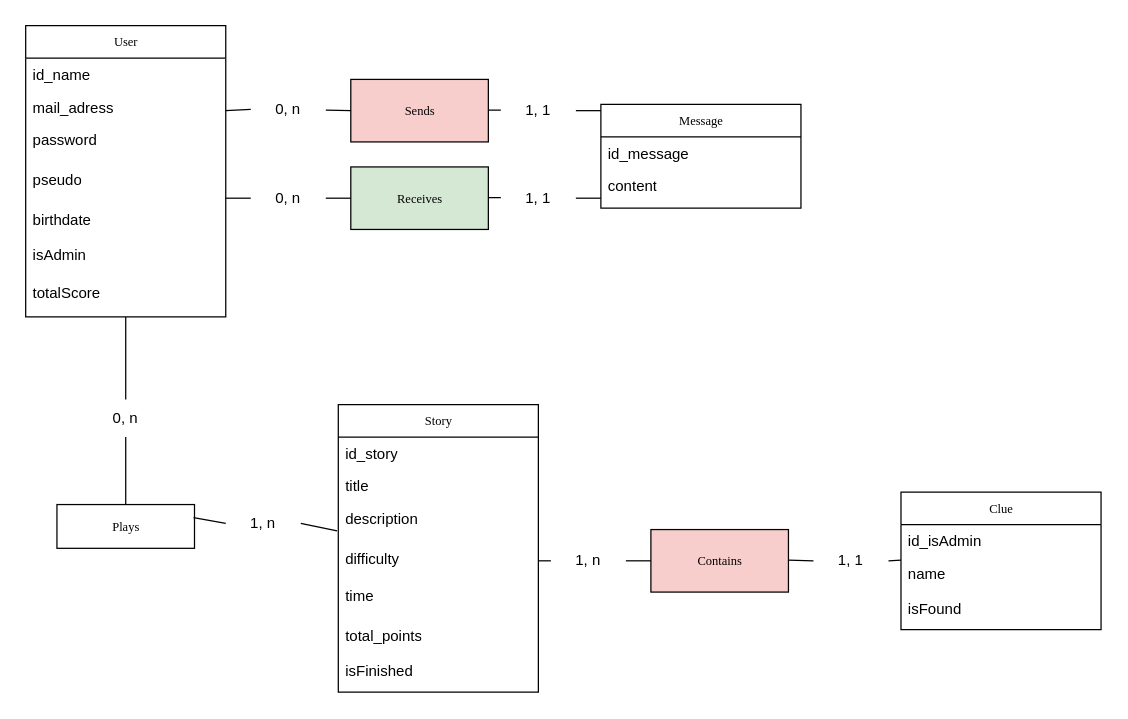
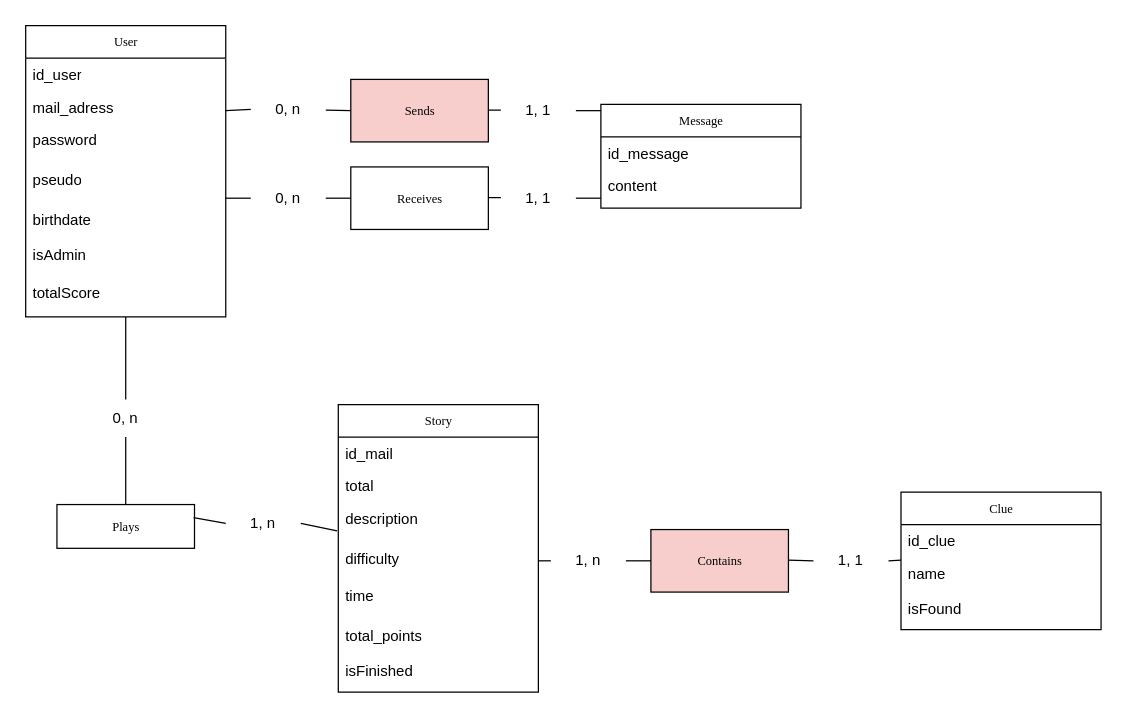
(61, 76) -> (61, 76)
(419, 198) -> (419, 198)
(377, 455) -> (369, 455)
(363, 487) -> (365, 487)
(944, 542) -> (934, 542)
